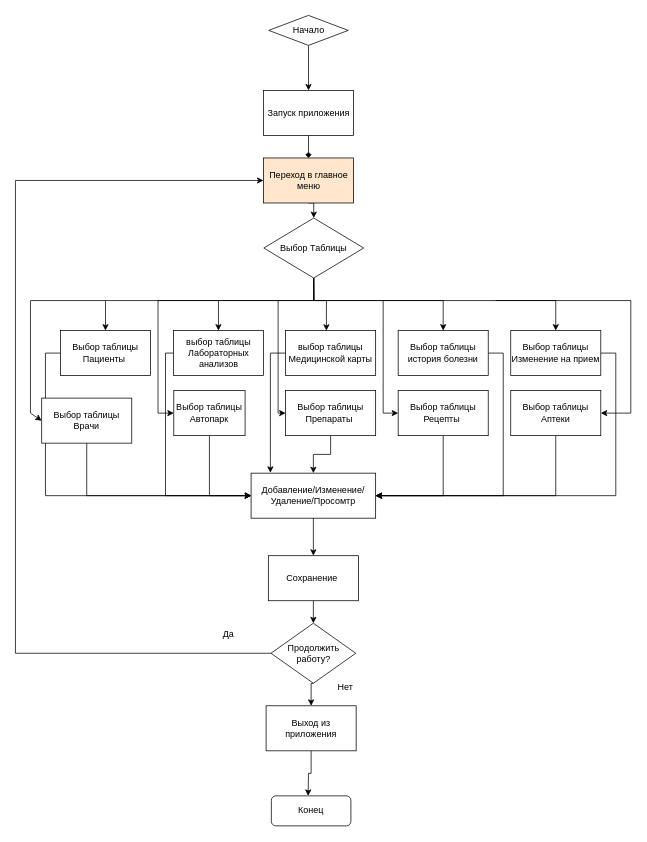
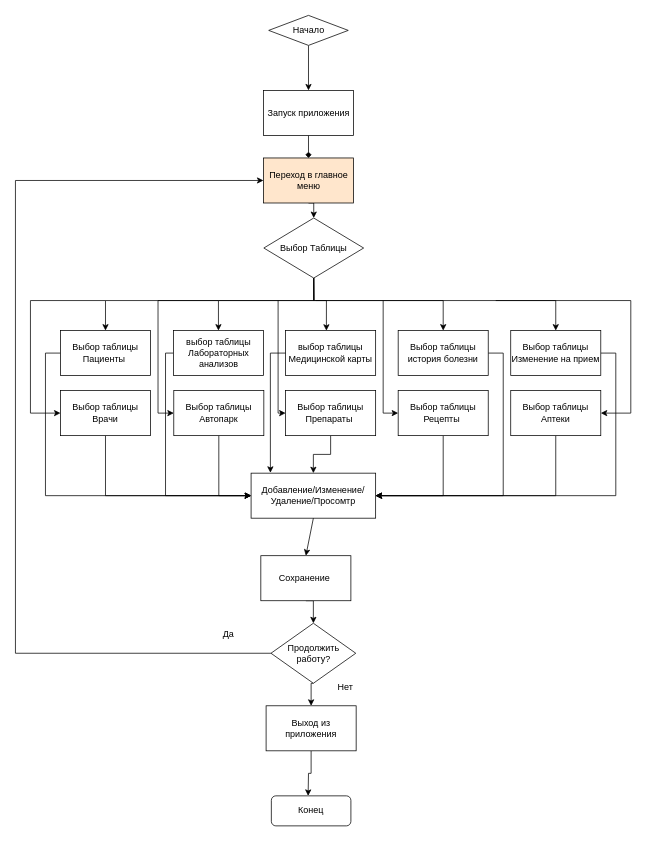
(209, 413) -> (219, 413)
(87, 420) -> (105, 413)
(313, 578) -> (306, 578)
